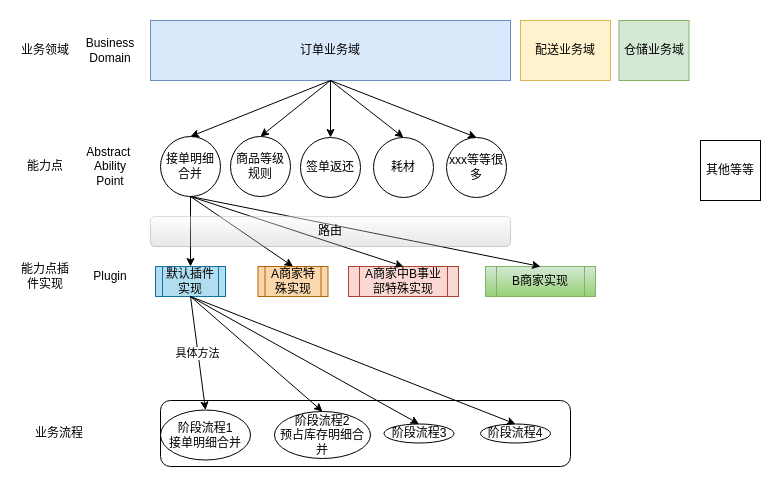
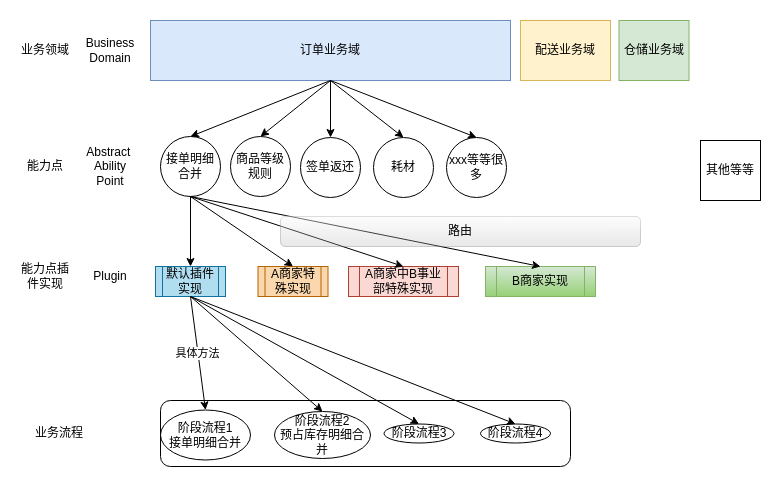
(331, 232) -> (461, 232)
